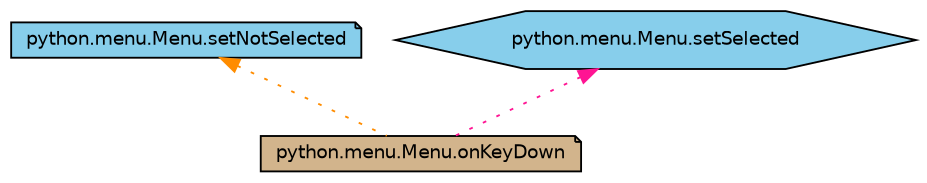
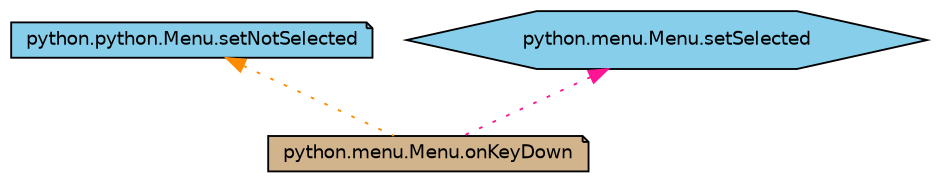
(186, 40) -> (192, 40)
